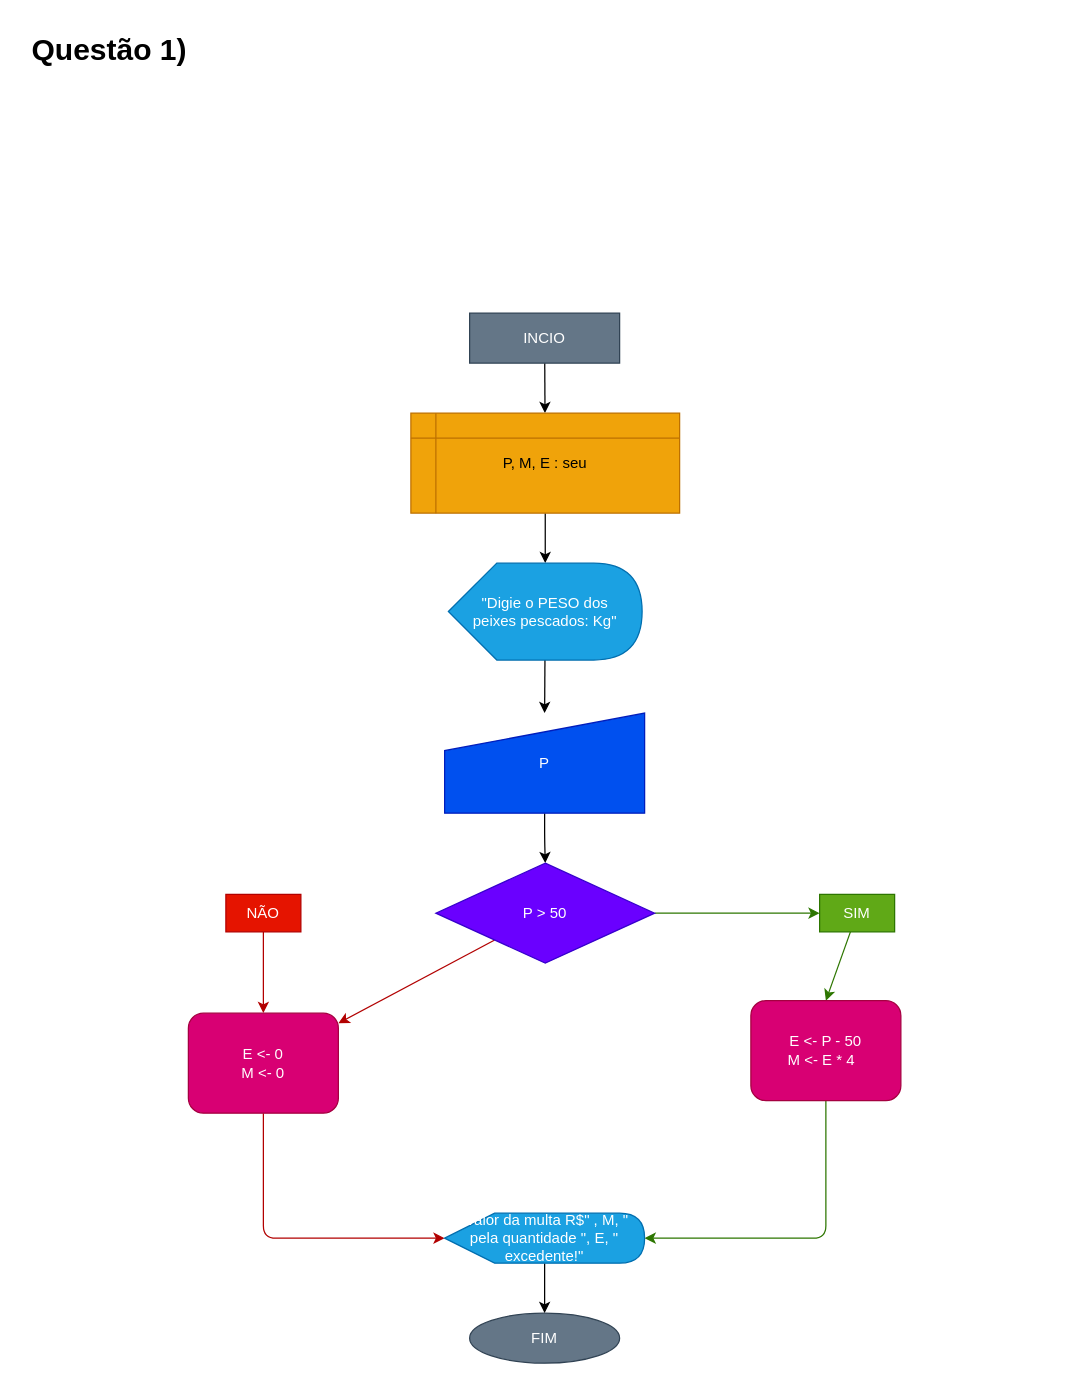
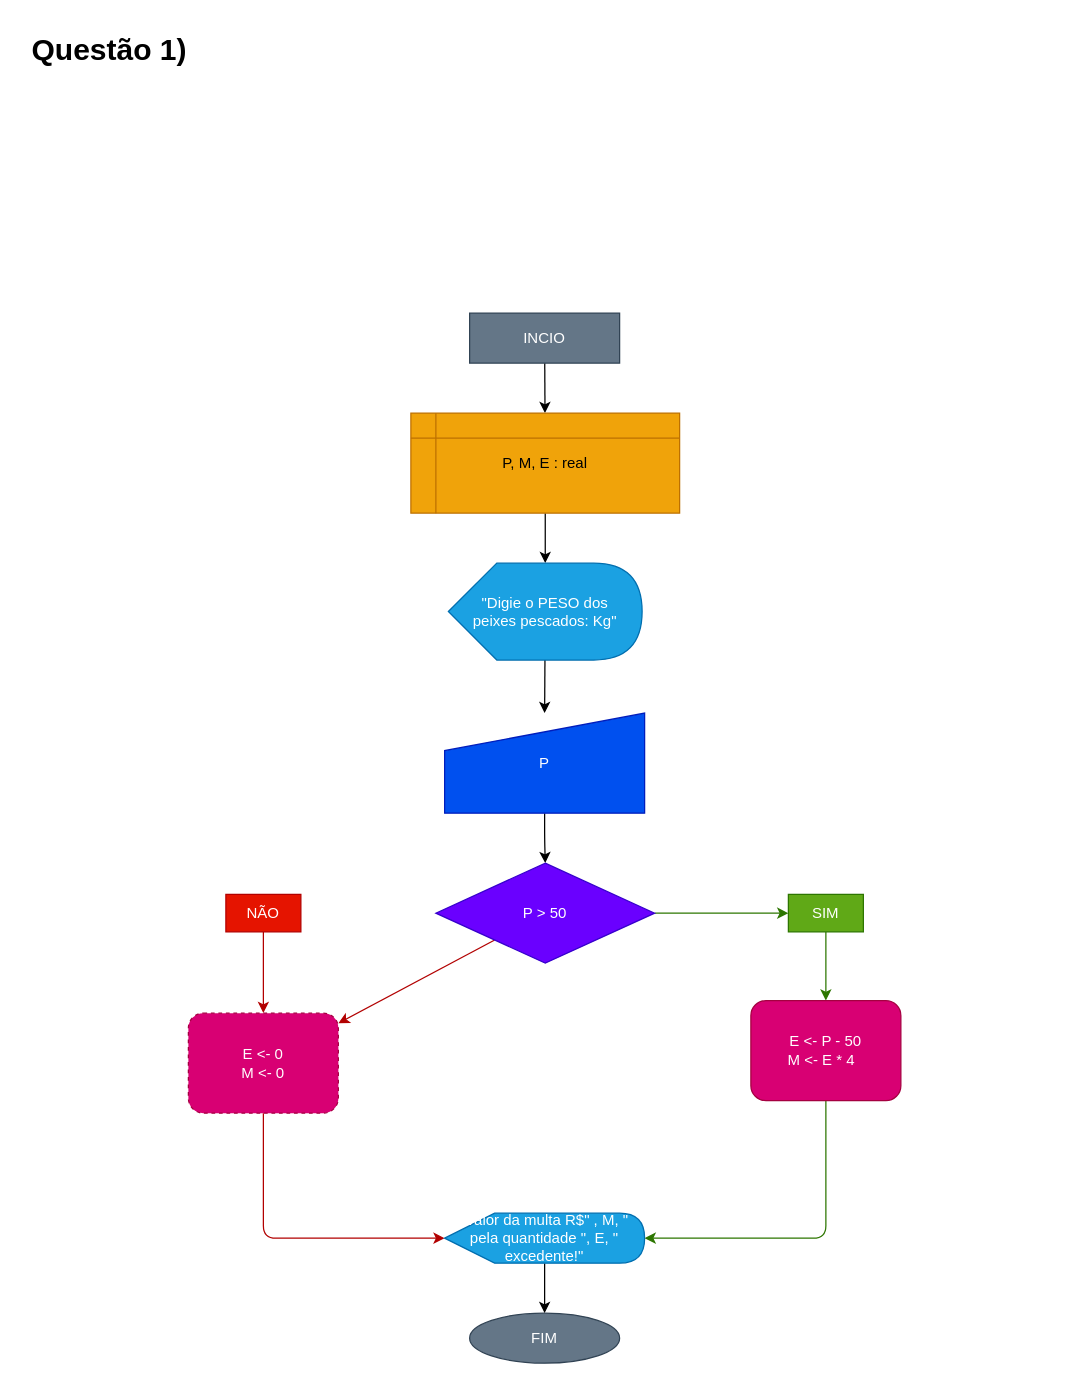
(545, 463) -> (545, 463)
(857, 913) -> (826, 913)
(263, 1063) -> (263, 1063)
